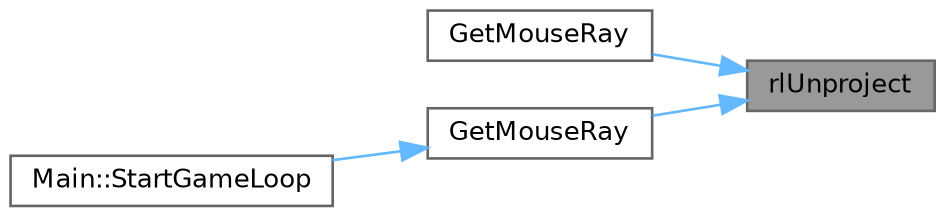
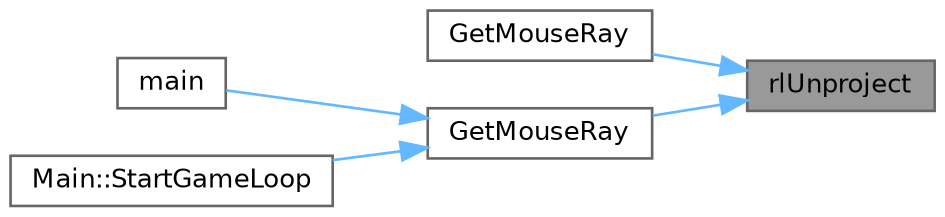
none -> (172, 83)
